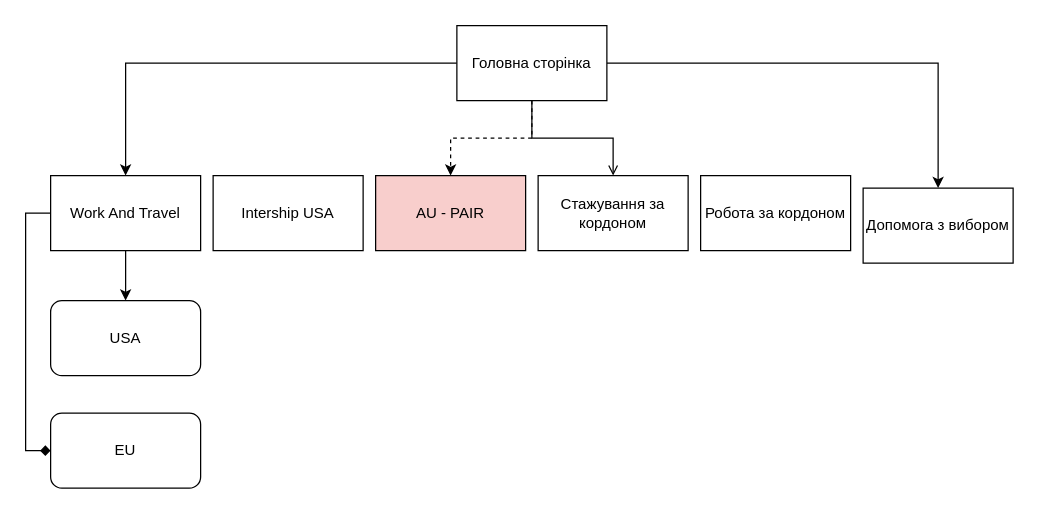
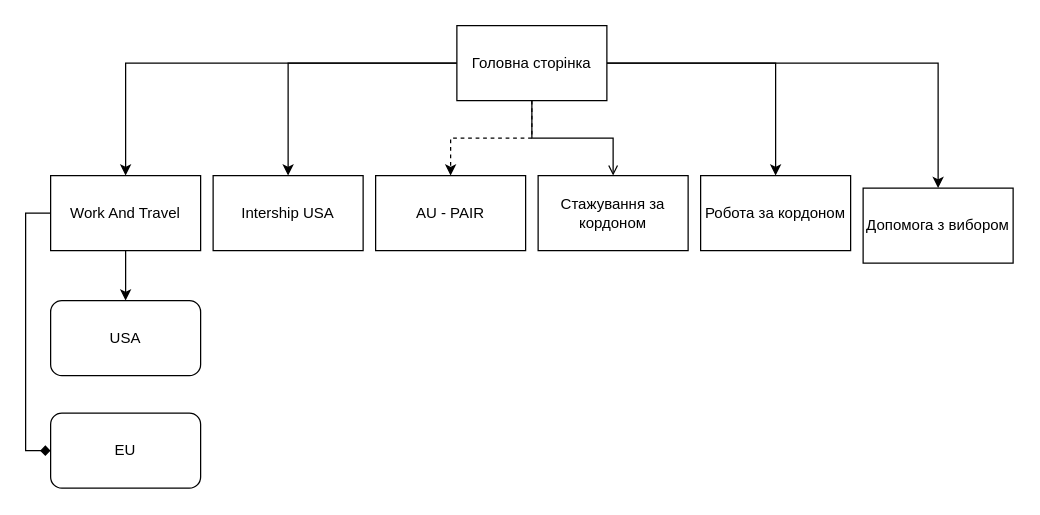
none -> (288, 116)
none -> (776, 116)
(451, 213) -> (451, 213)
